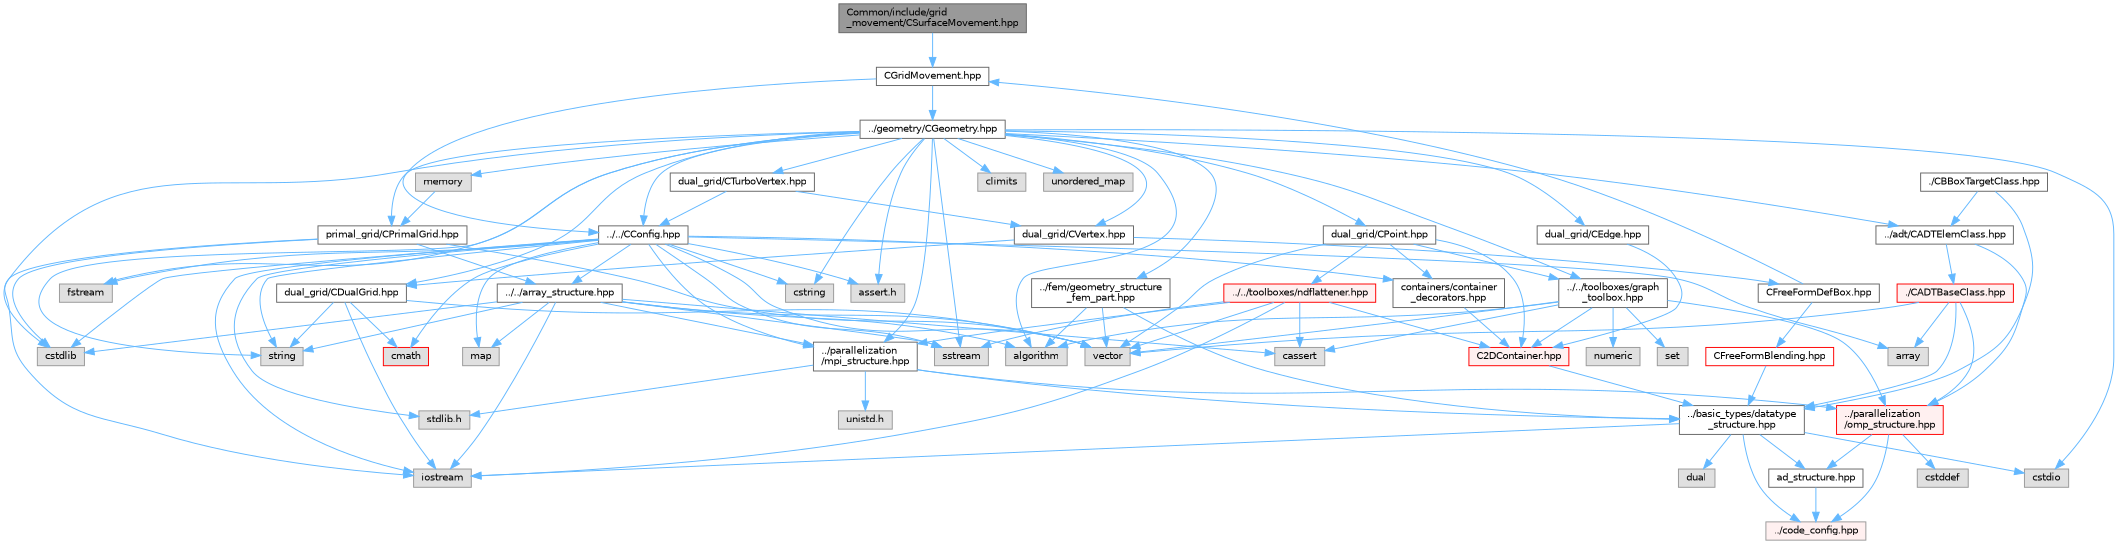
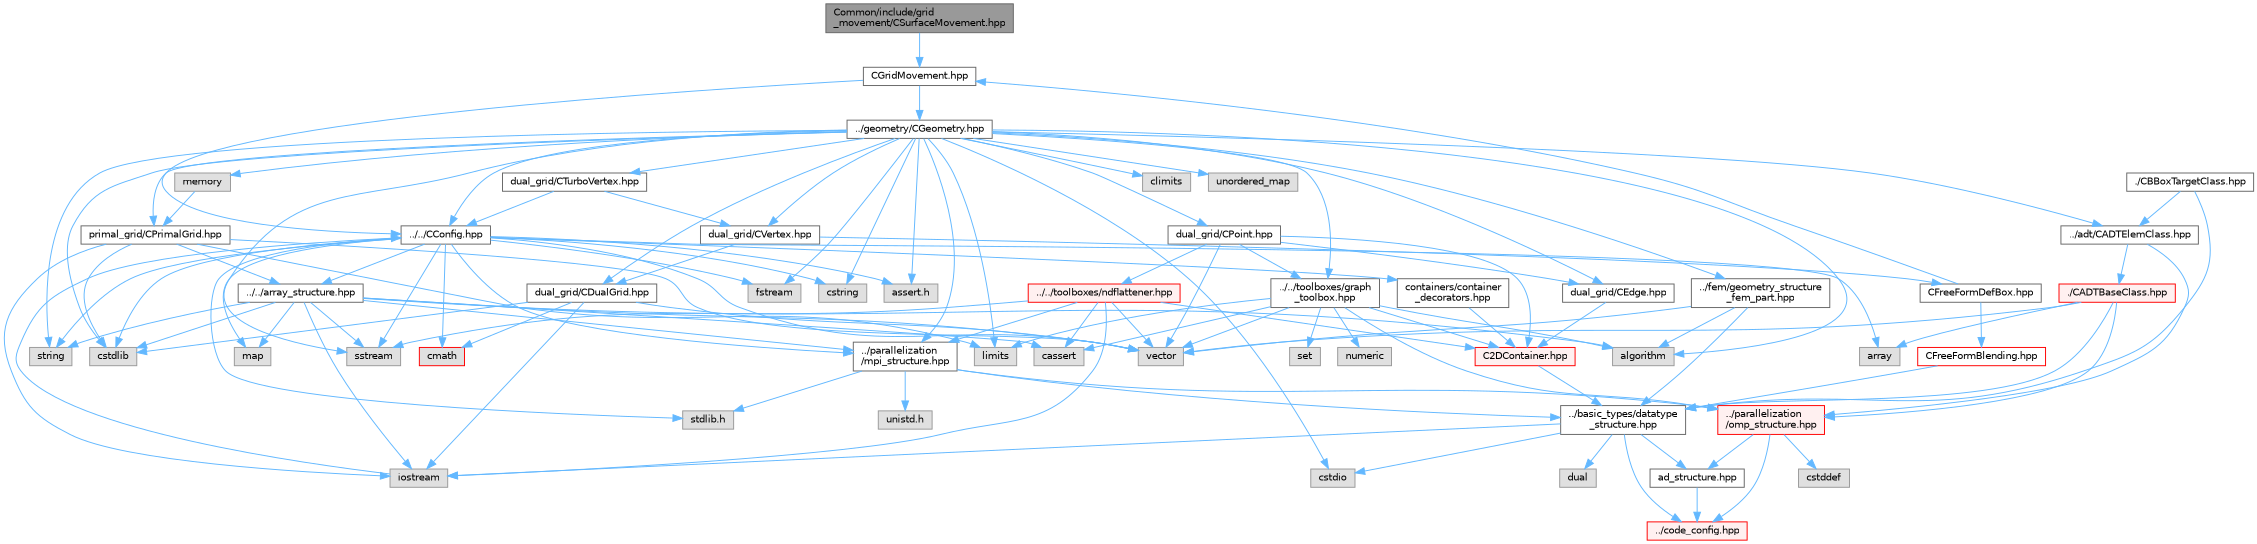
(1407, 258) -> (1425, 260)
(249, 274) -> (18, 350)
(319, 317) -> (328, 328)
none -> (996, 357)
(1816, 531) -> (1697, 531)
